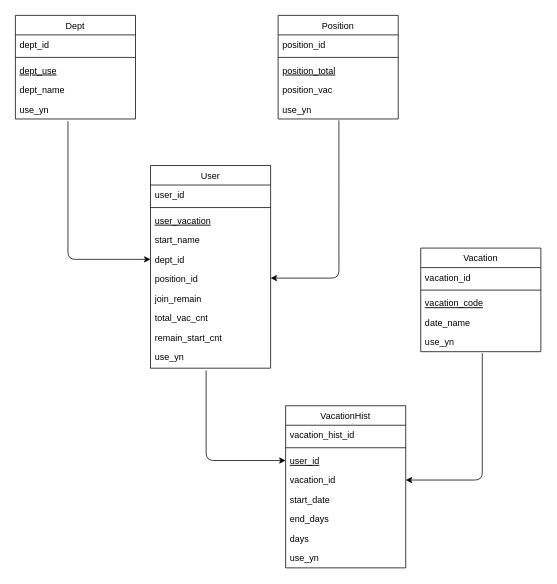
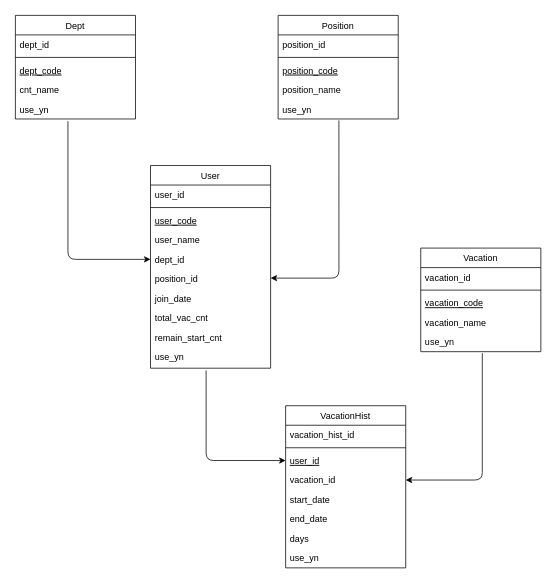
(40, 71) -> (42, 71)
(314, 71) -> (312, 71)
(42, 90) -> (40, 90)
(310, 90) -> (312, 90)
(186, 221) -> (177, 221)
(180, 240) -> (177, 240)
(180, 299) -> (176, 299)
(447, 323) -> (456, 323)
(310, 519) -> (310, 519)
